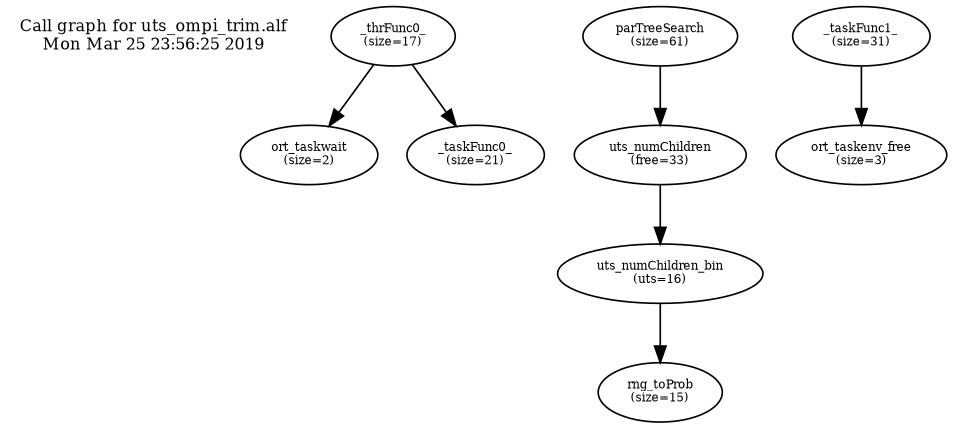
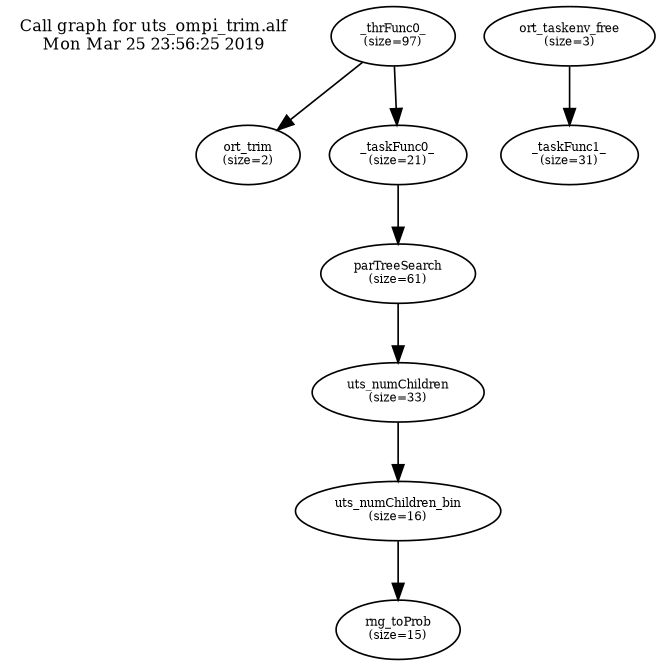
(393, 36) -> (393, 36)
(861, 88) -> (570, 88)
(309, 155) -> (248, 155)
(660, 155) -> (398, 392)
none -> (398, 206)
(660, 274) -> (398, 511)
